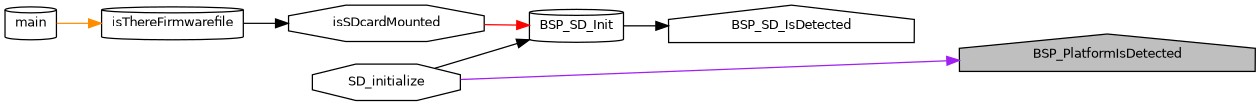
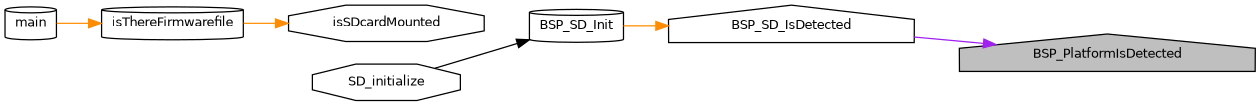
(260, 23) -> (260, 23)
(501, 25) -> none
(640, 26) -> (640, 26)
(704, 70) -> (949, 40)
